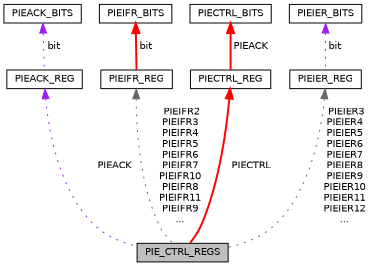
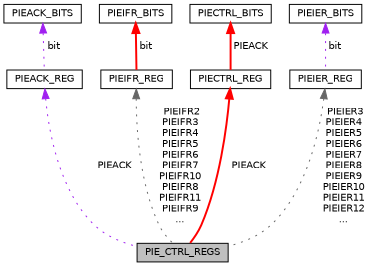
(250, 166) -> (248, 166)
